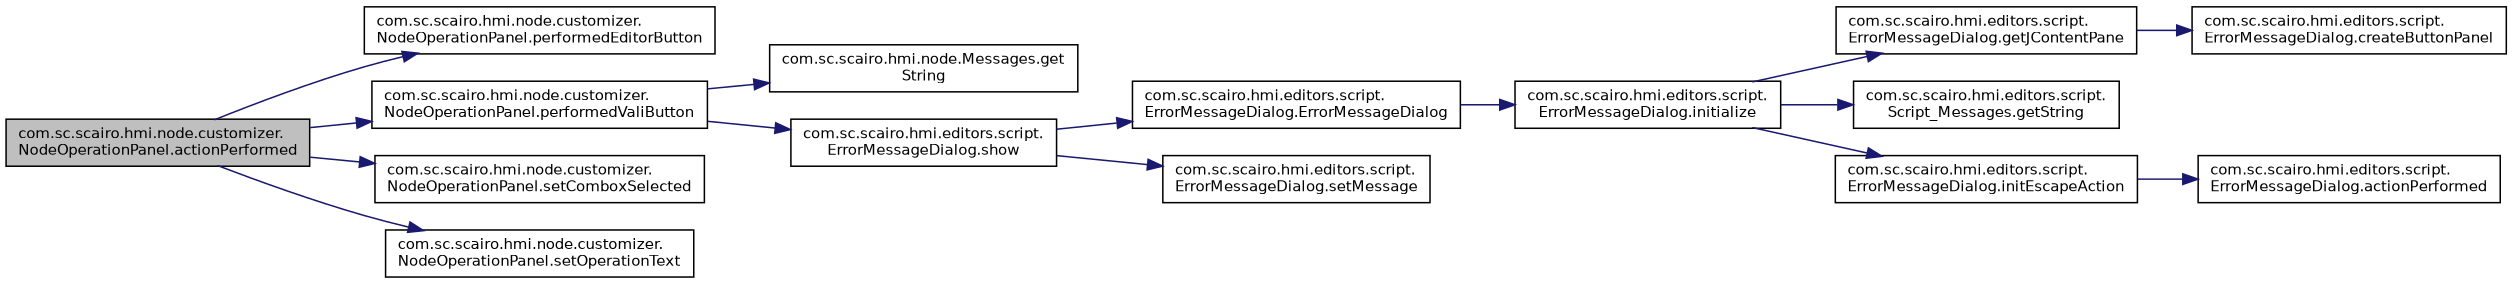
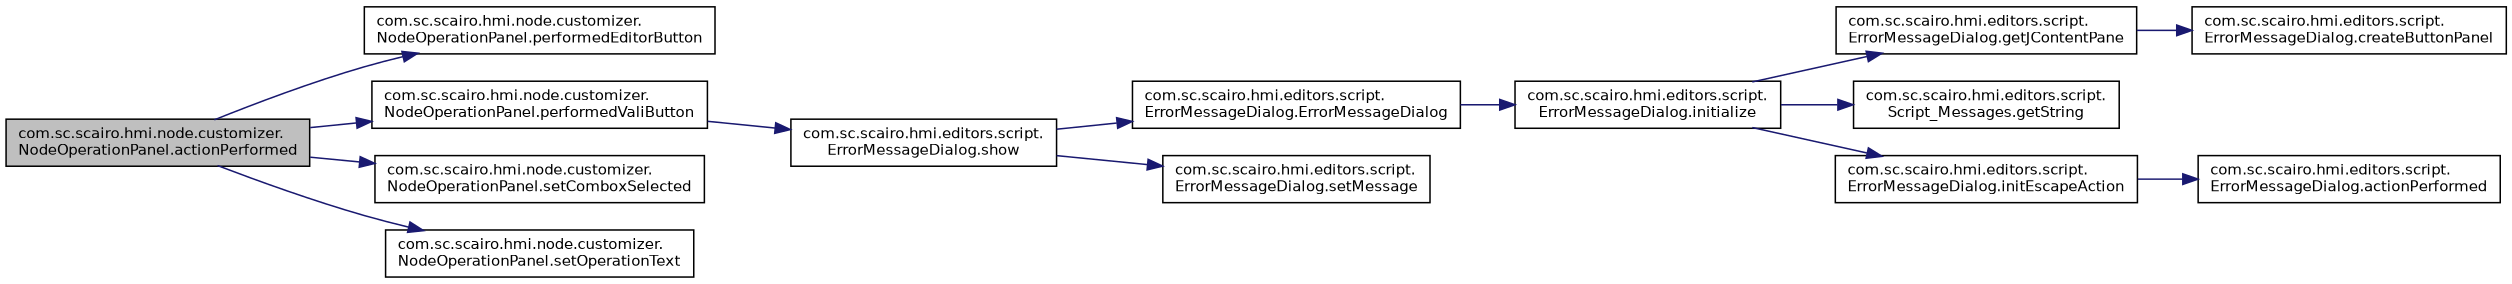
(924, 68) -> none
